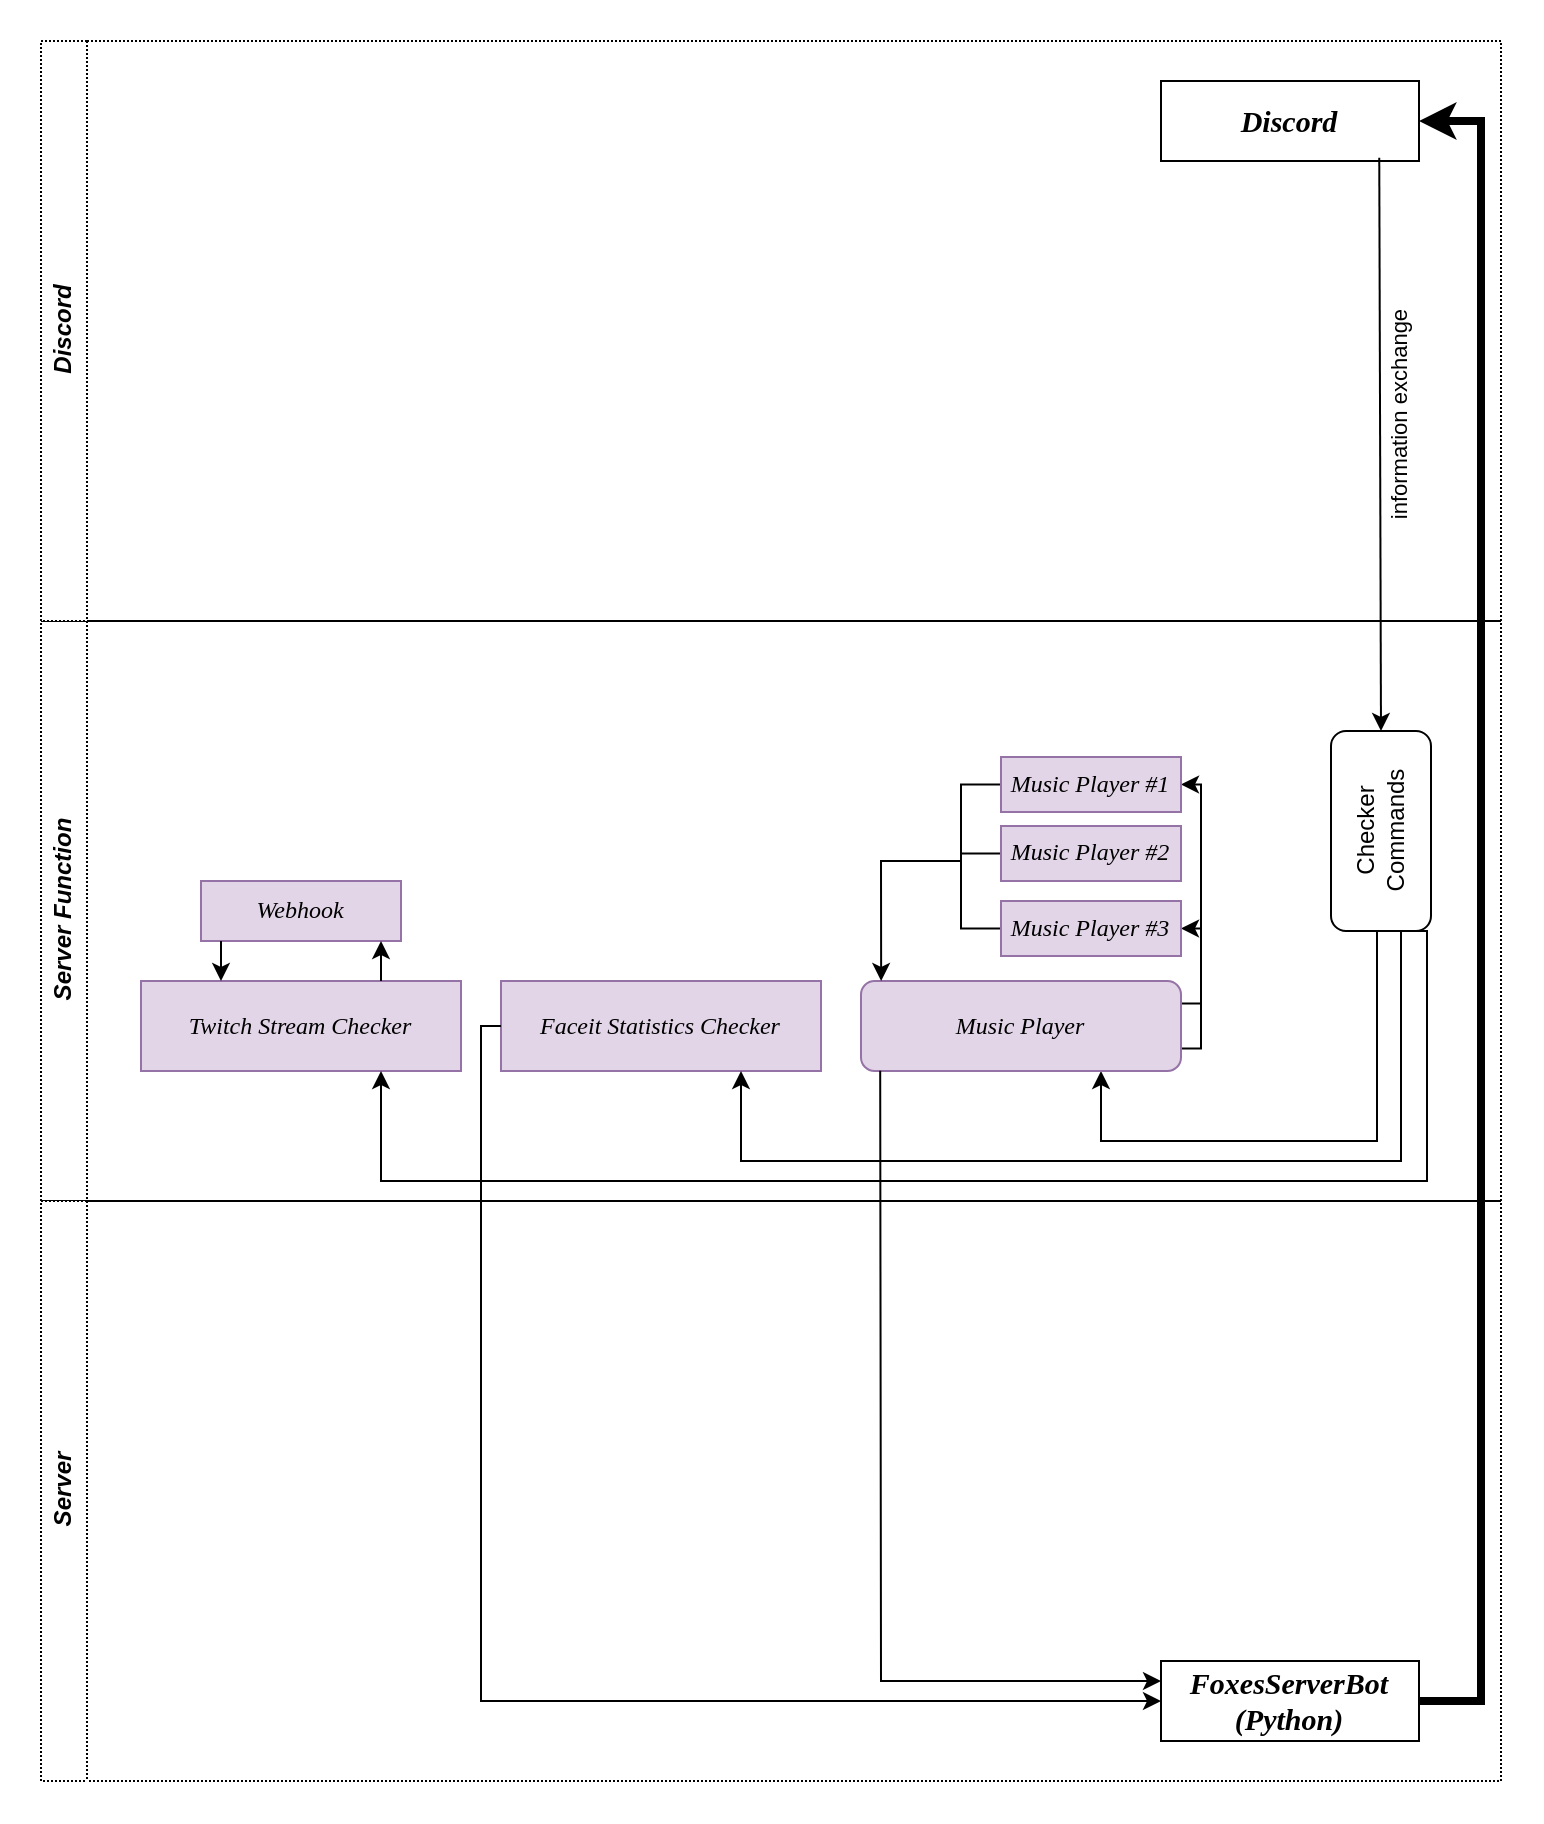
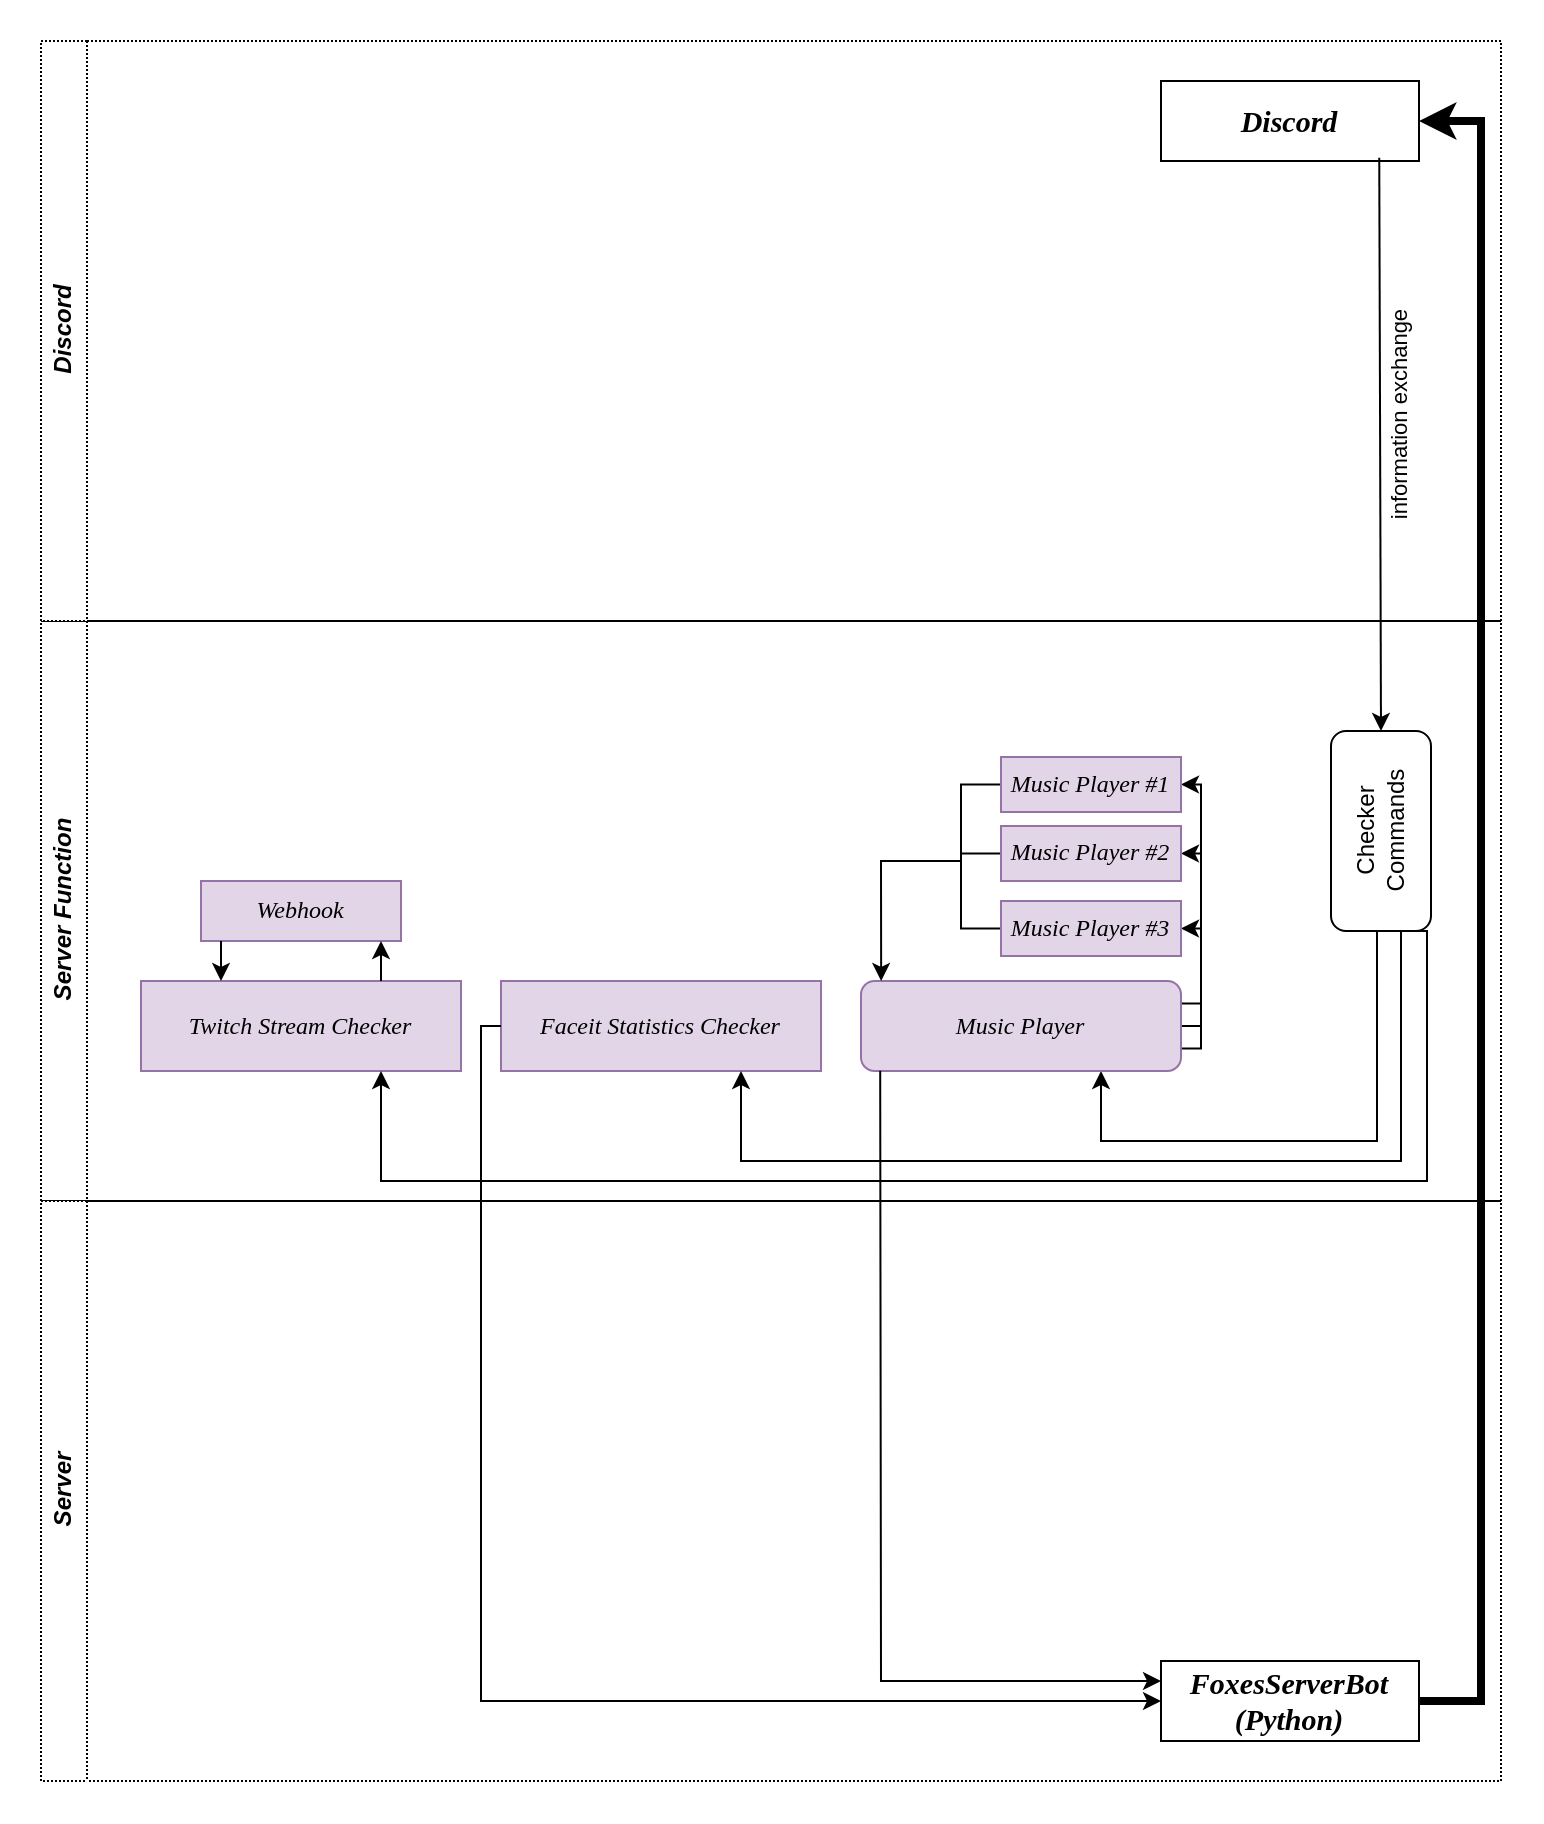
none -> (1189, 1026)
